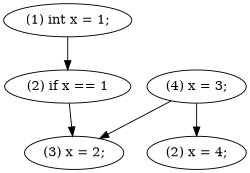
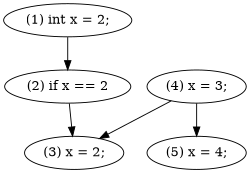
(68, 20) -> (68, 20)
(68, 87) -> (68, 87)
(197, 153) -> (197, 153)
